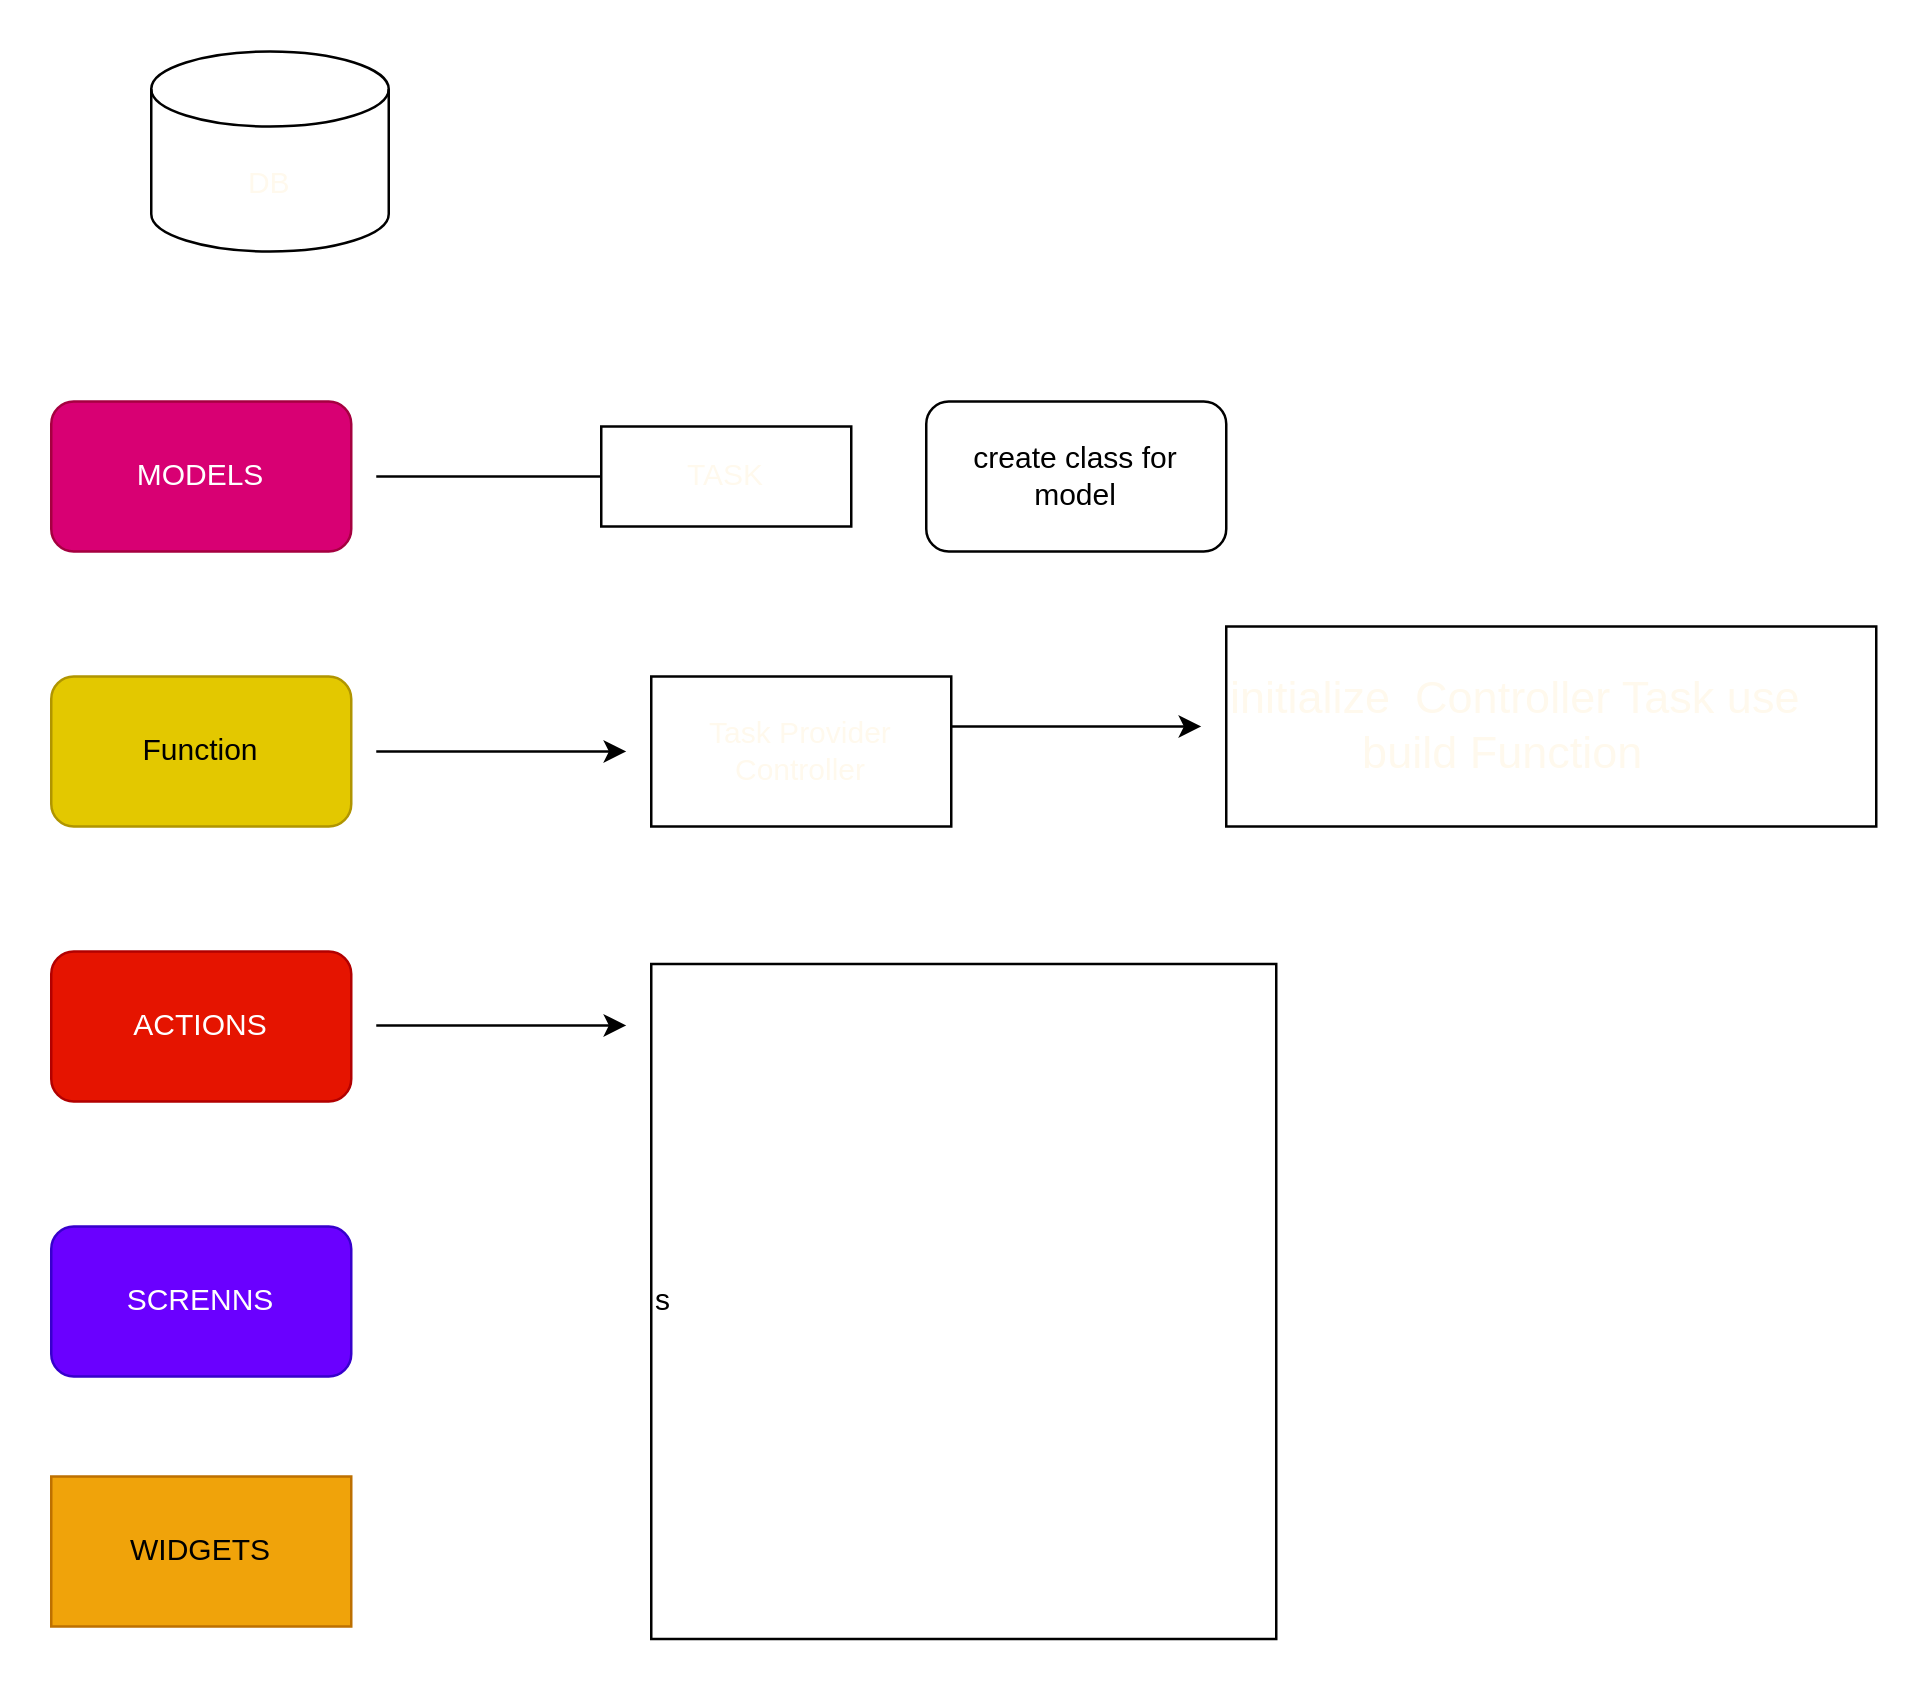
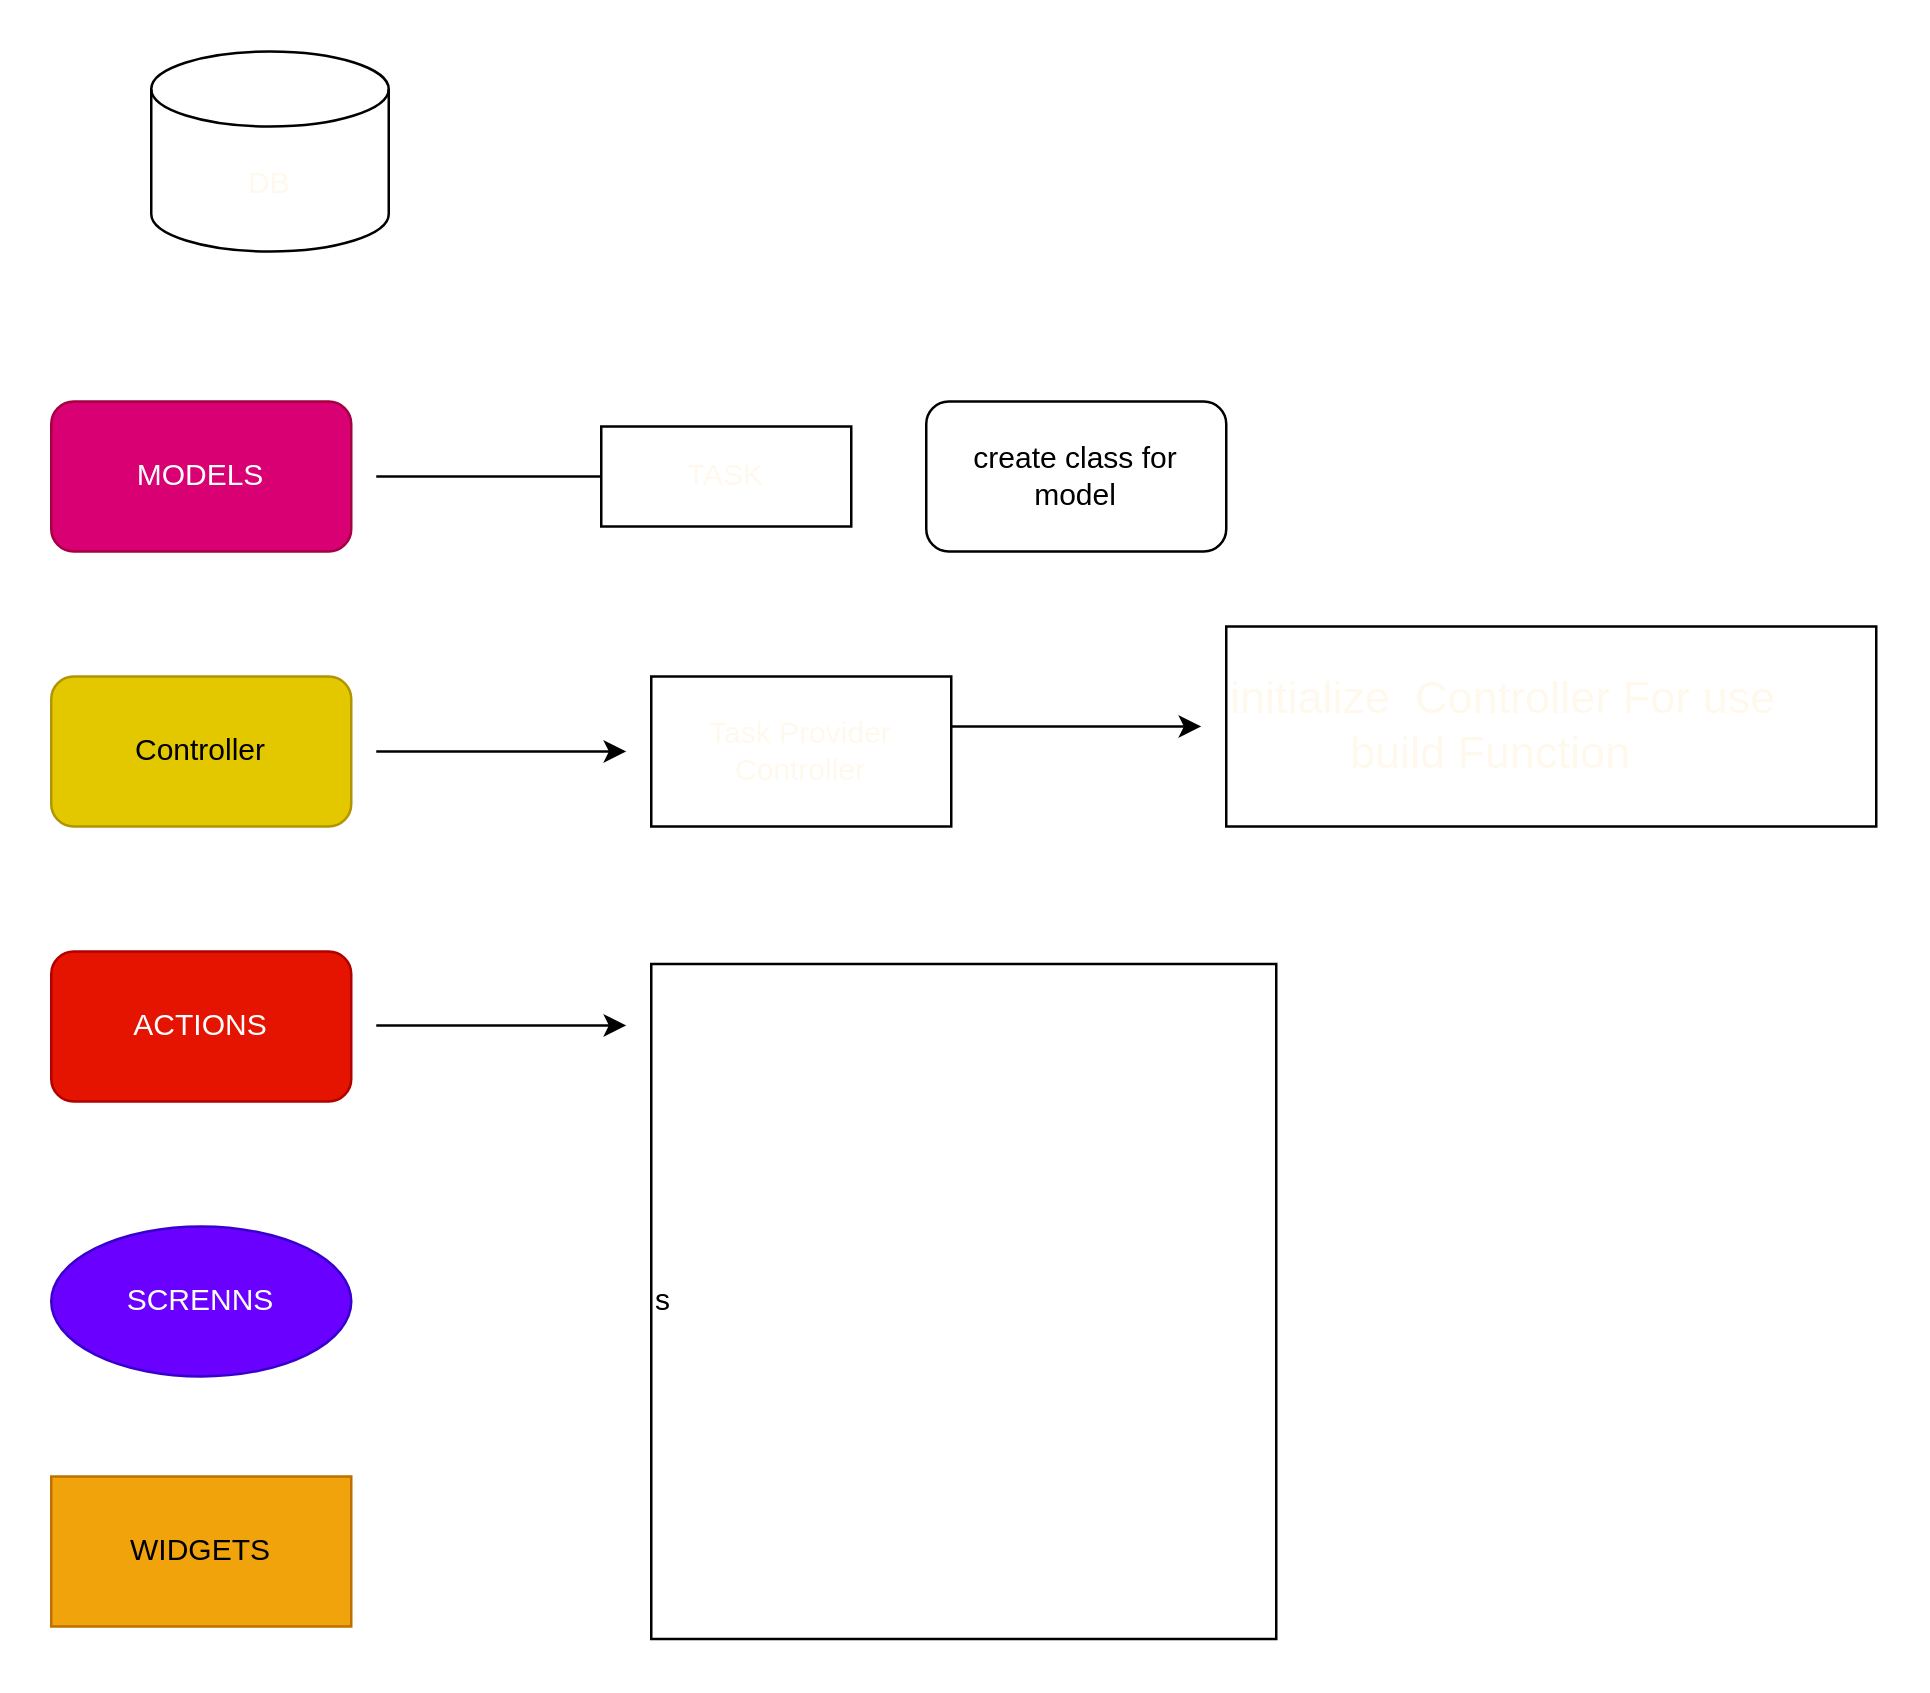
(1554, 726) -> (1551, 726)
(201, 751) -> (201, 751)
(201, 1301) -> (201, 1301)
